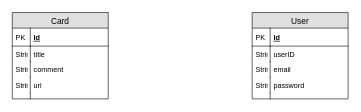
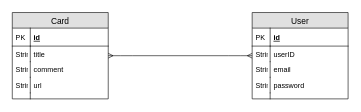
none -> (181, 56)
